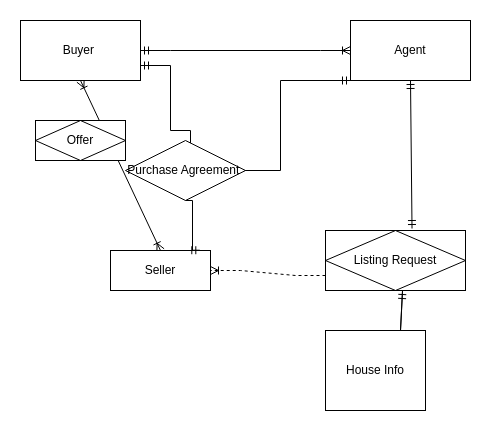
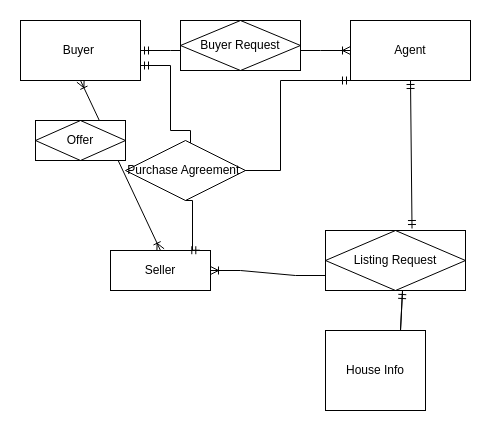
none -> (241, 46)
(268, 273) -> (268, 273)
